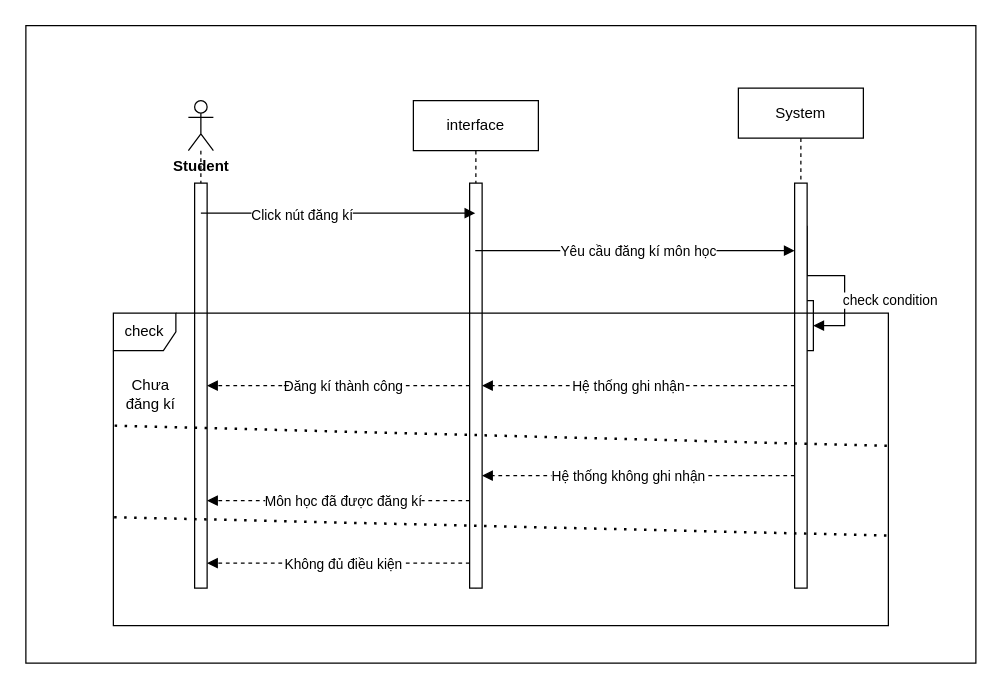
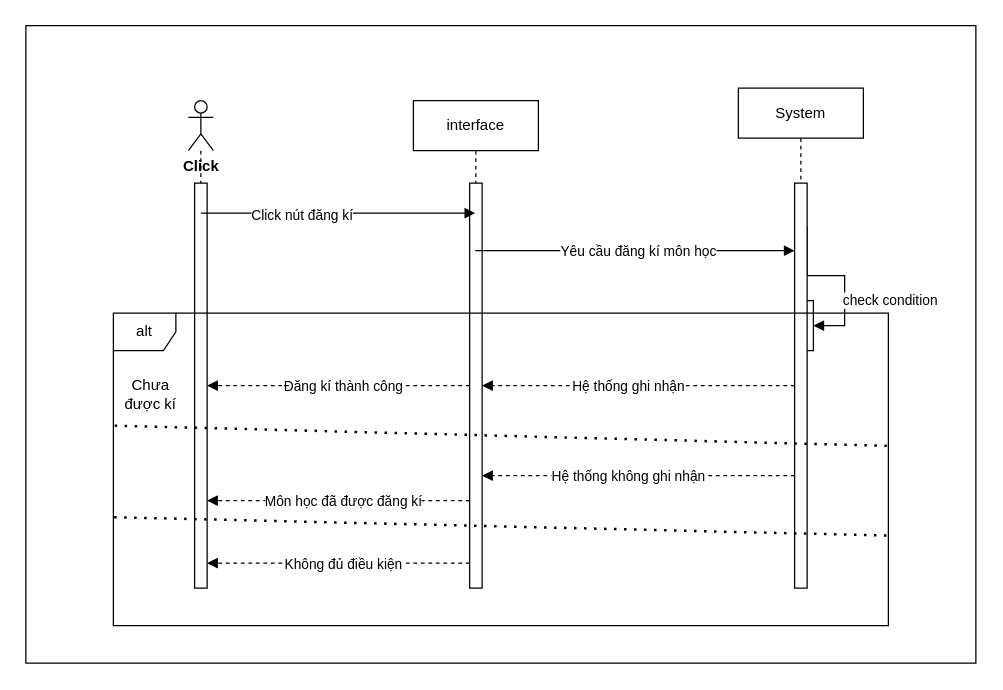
(201, 167) -> (201, 167)
(144, 332) -> (144, 332)
(151, 394) -> (151, 394)
